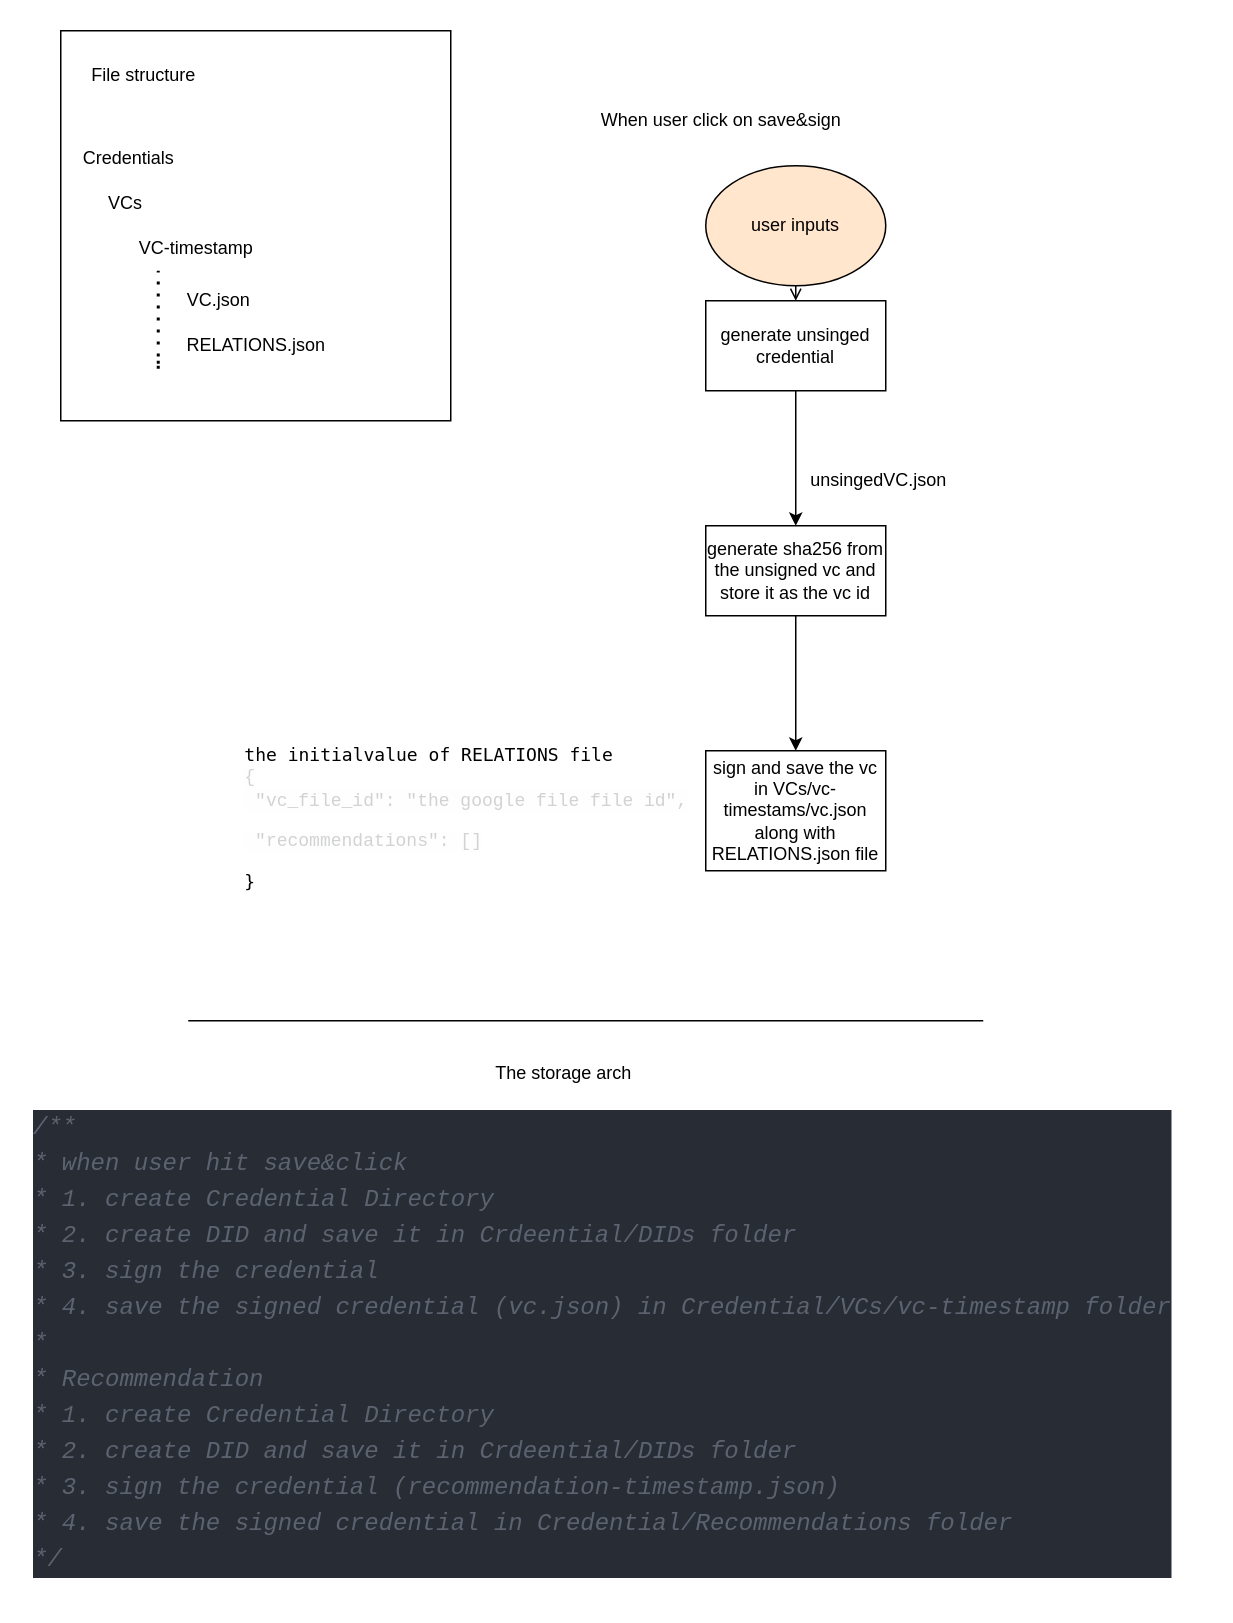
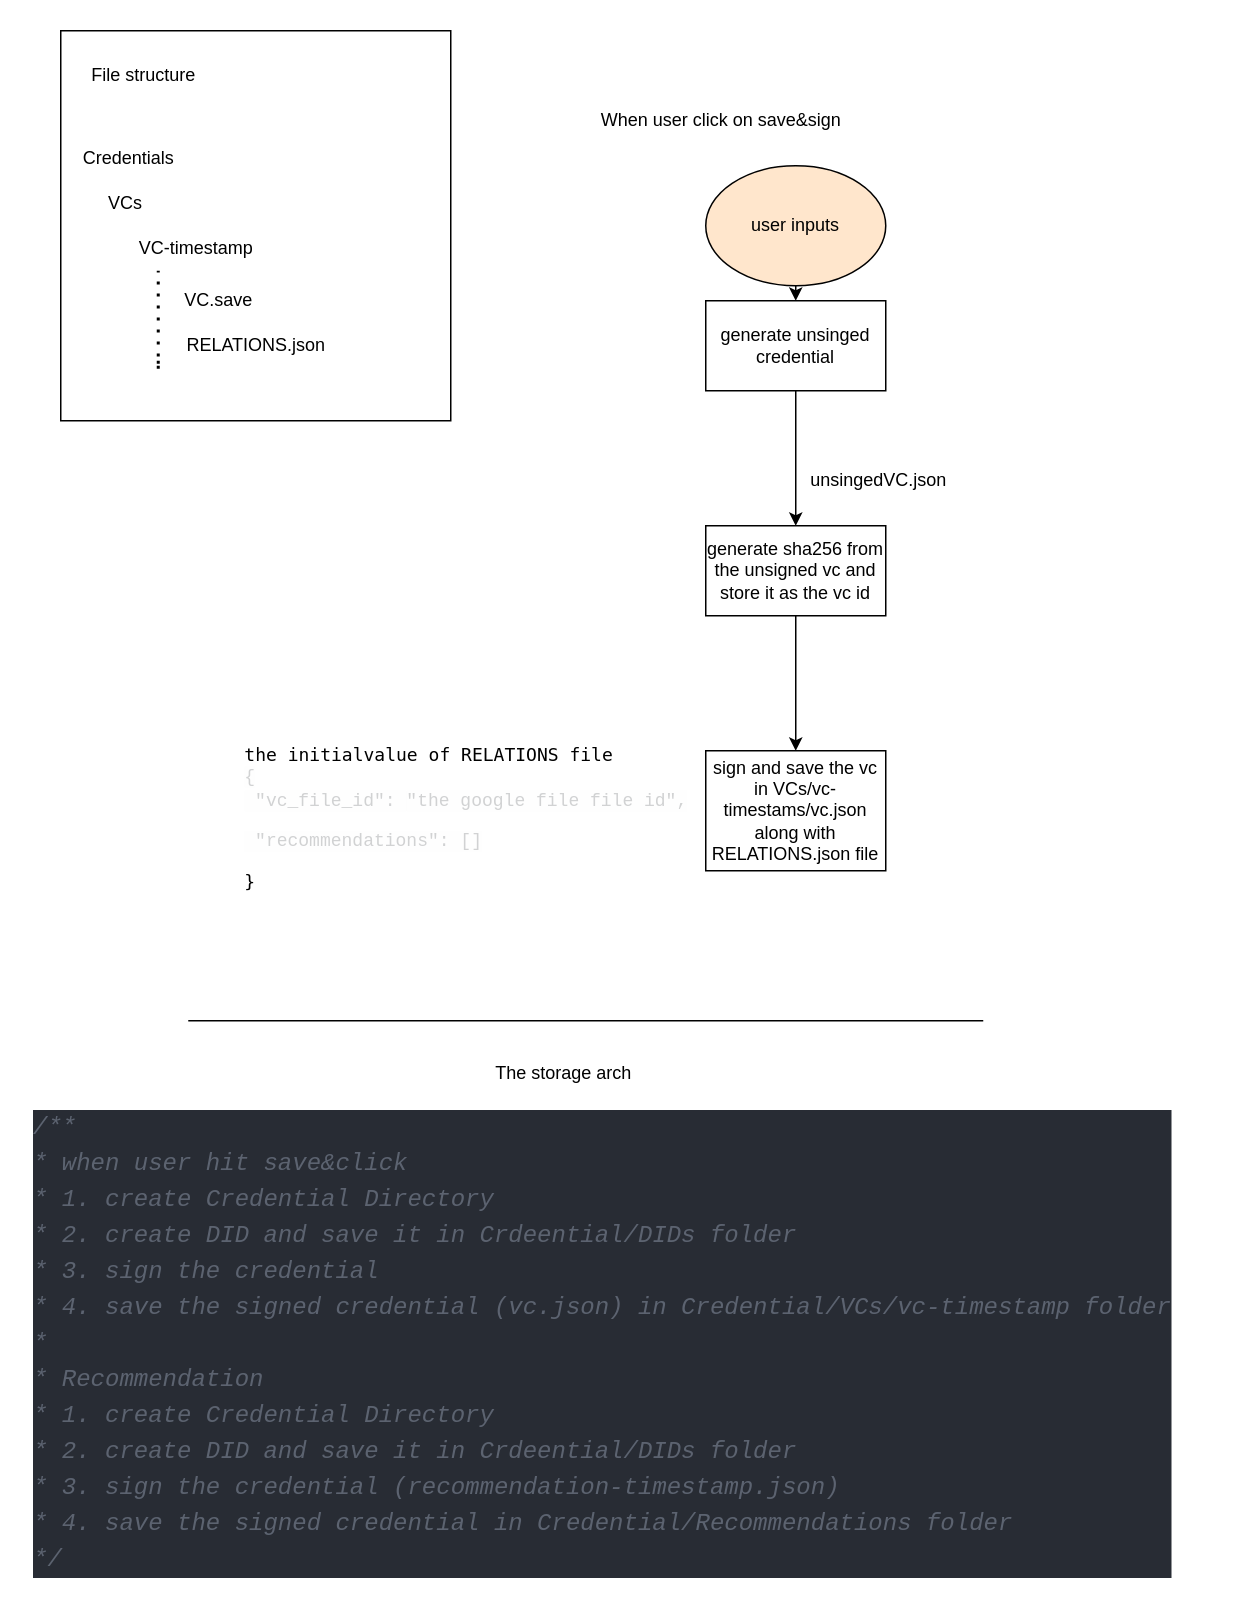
(796, 291) -> (796, 289)
(219, 301) -> (219, 301)
